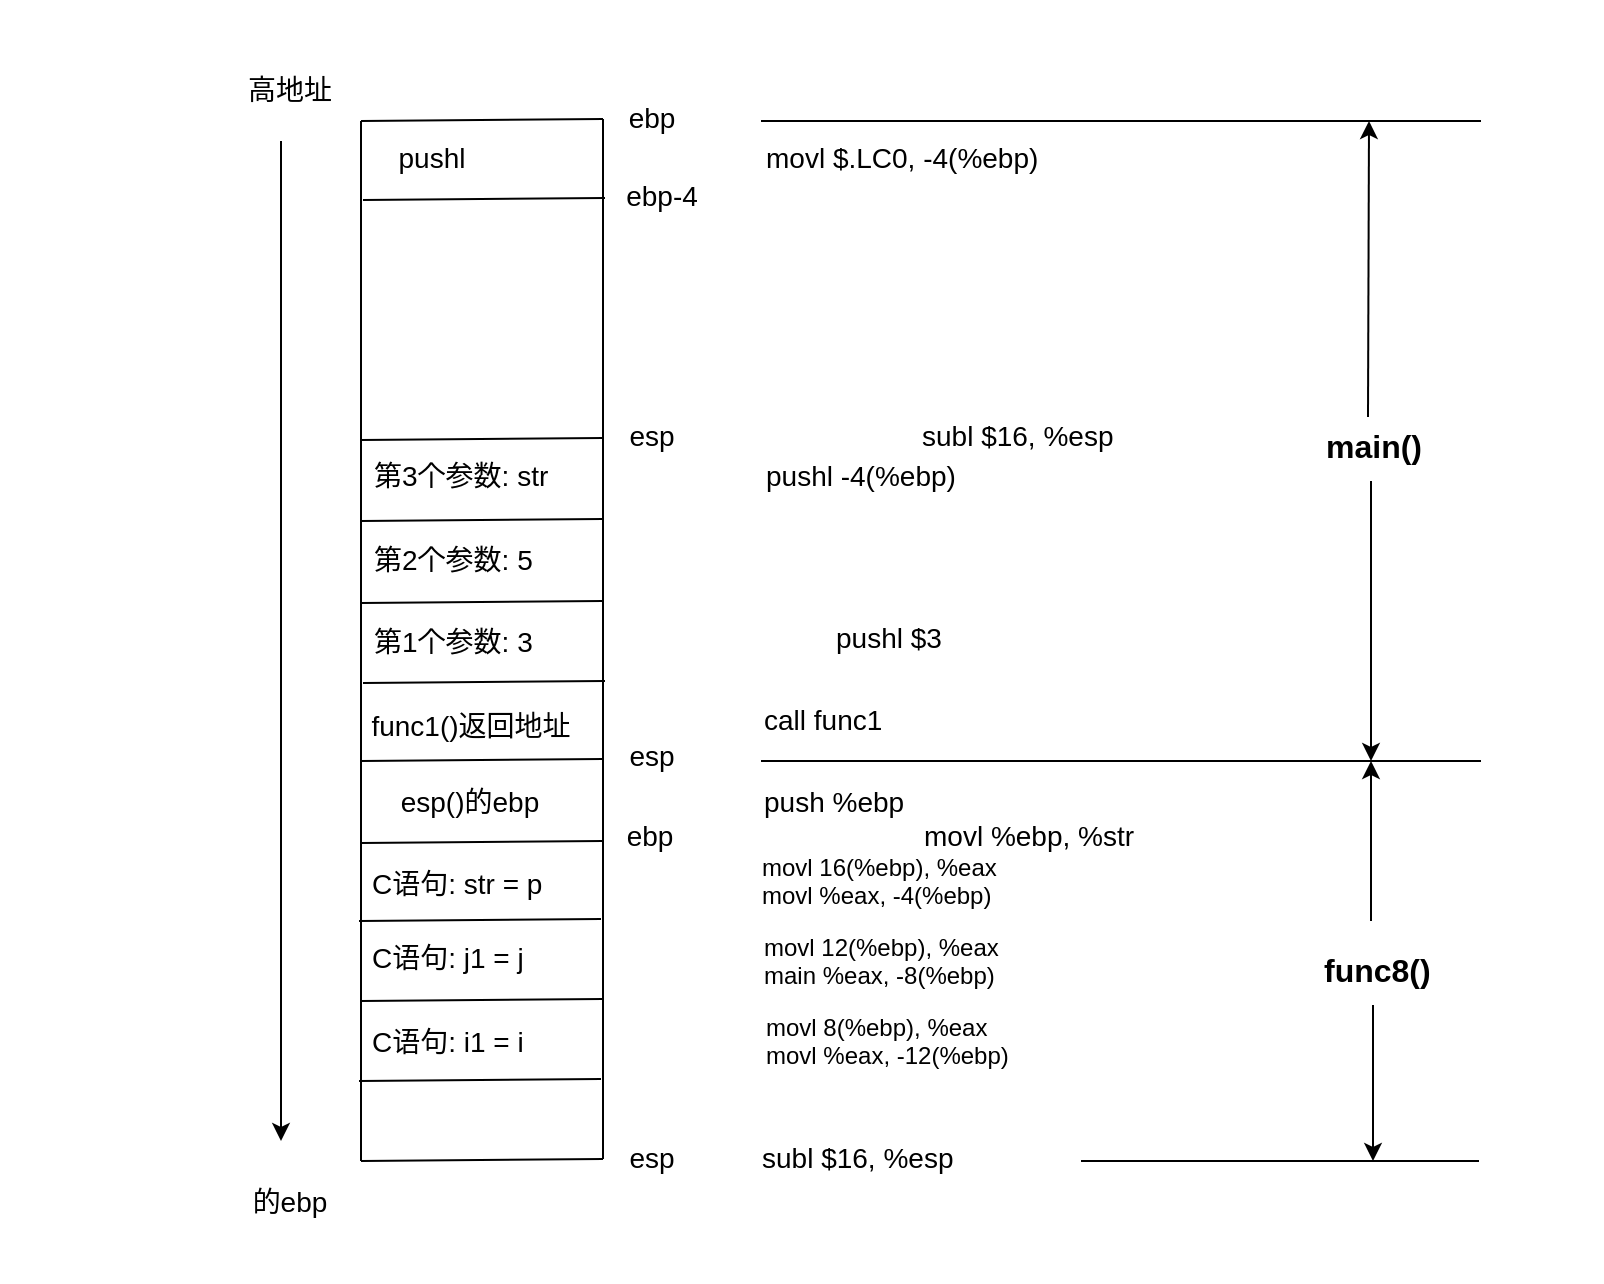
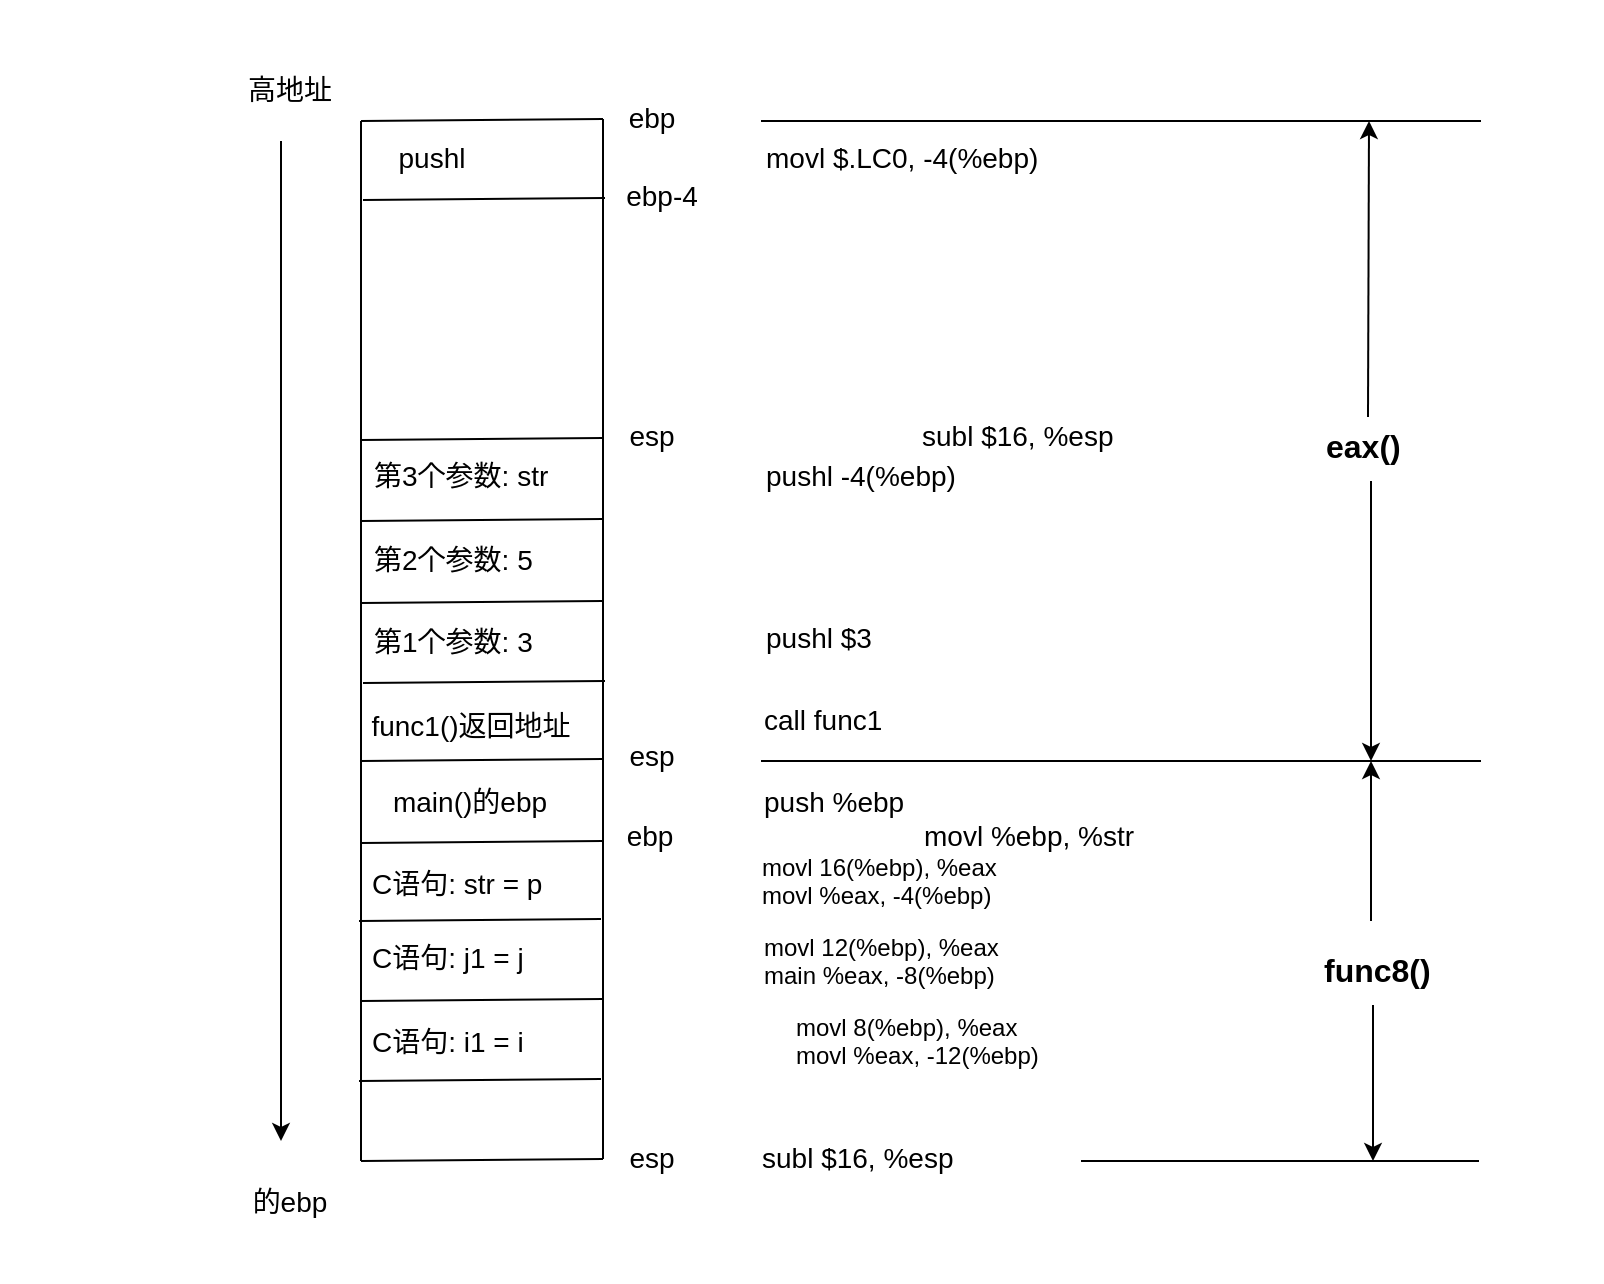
(1377, 447) -> (1372, 447)
(983, 639) -> (913, 639)
(471, 803) -> (471, 803)
(923, 1043) -> (953, 1043)
